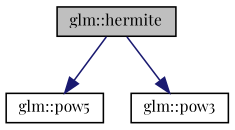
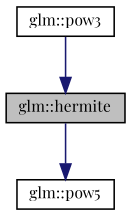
(143, 59) -> (66, 57)
